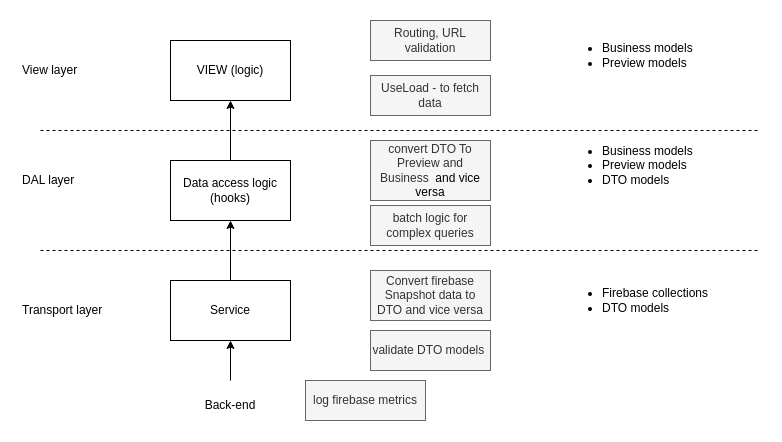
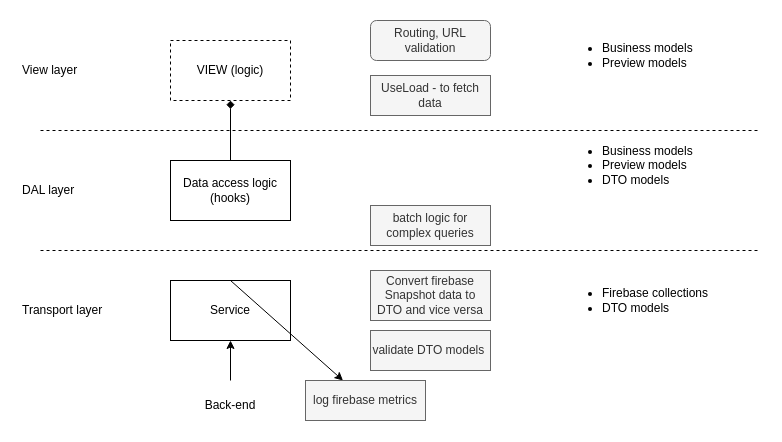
(431, 41) -> (431, 41)
(231, 71) -> (231, 71)
(231, 108) -> (231, 109)
(431, 171) -> none
(66, 181) -> (66, 191)
(231, 254) -> (284, 328)
